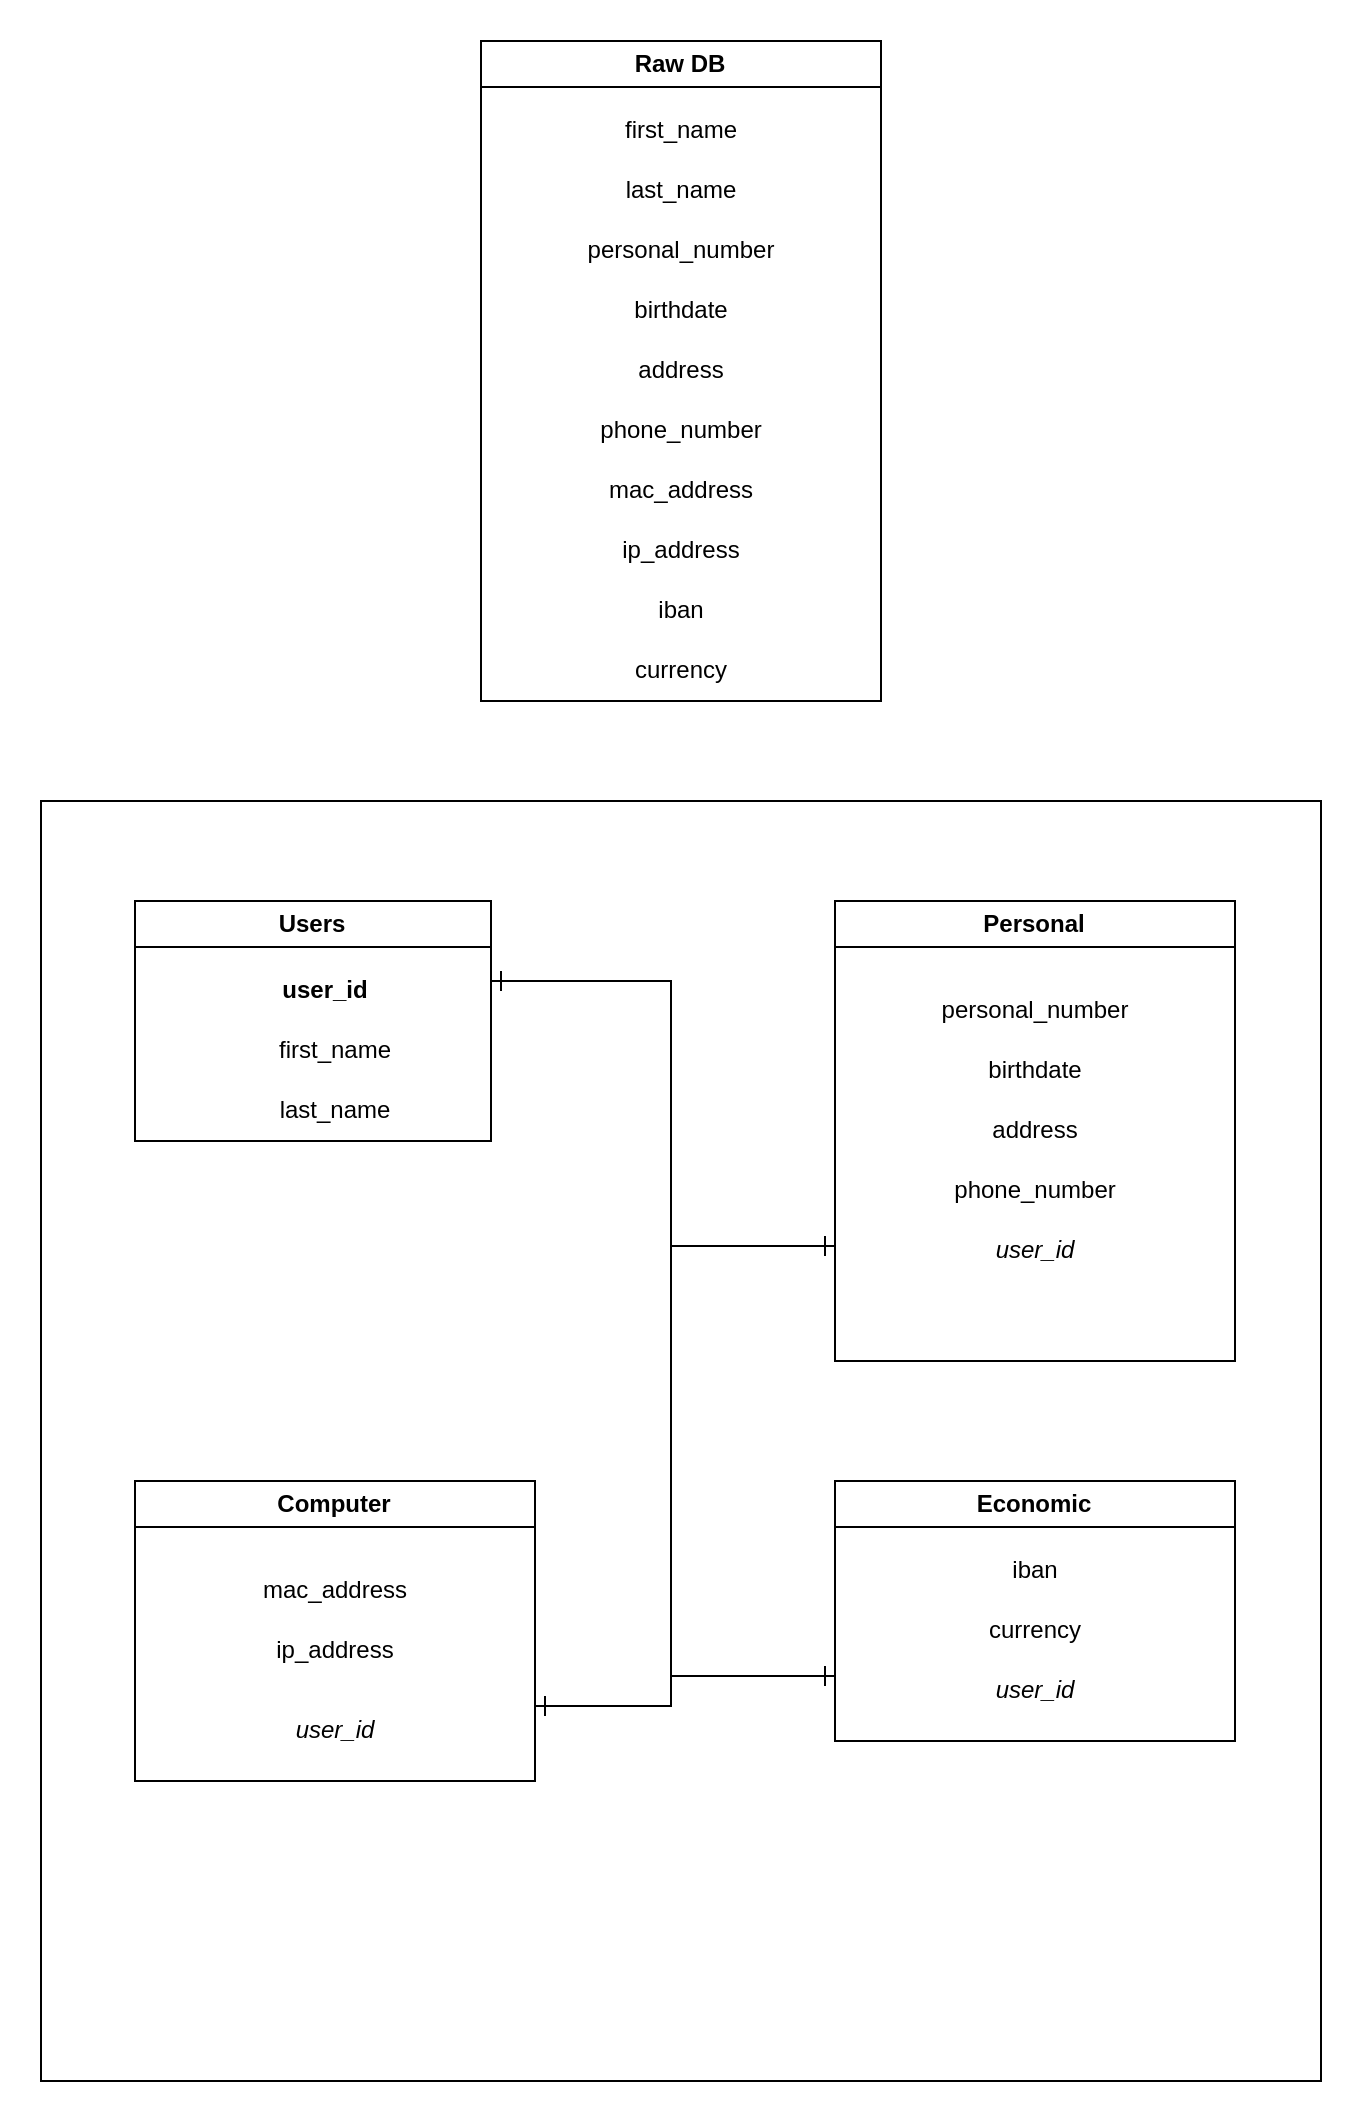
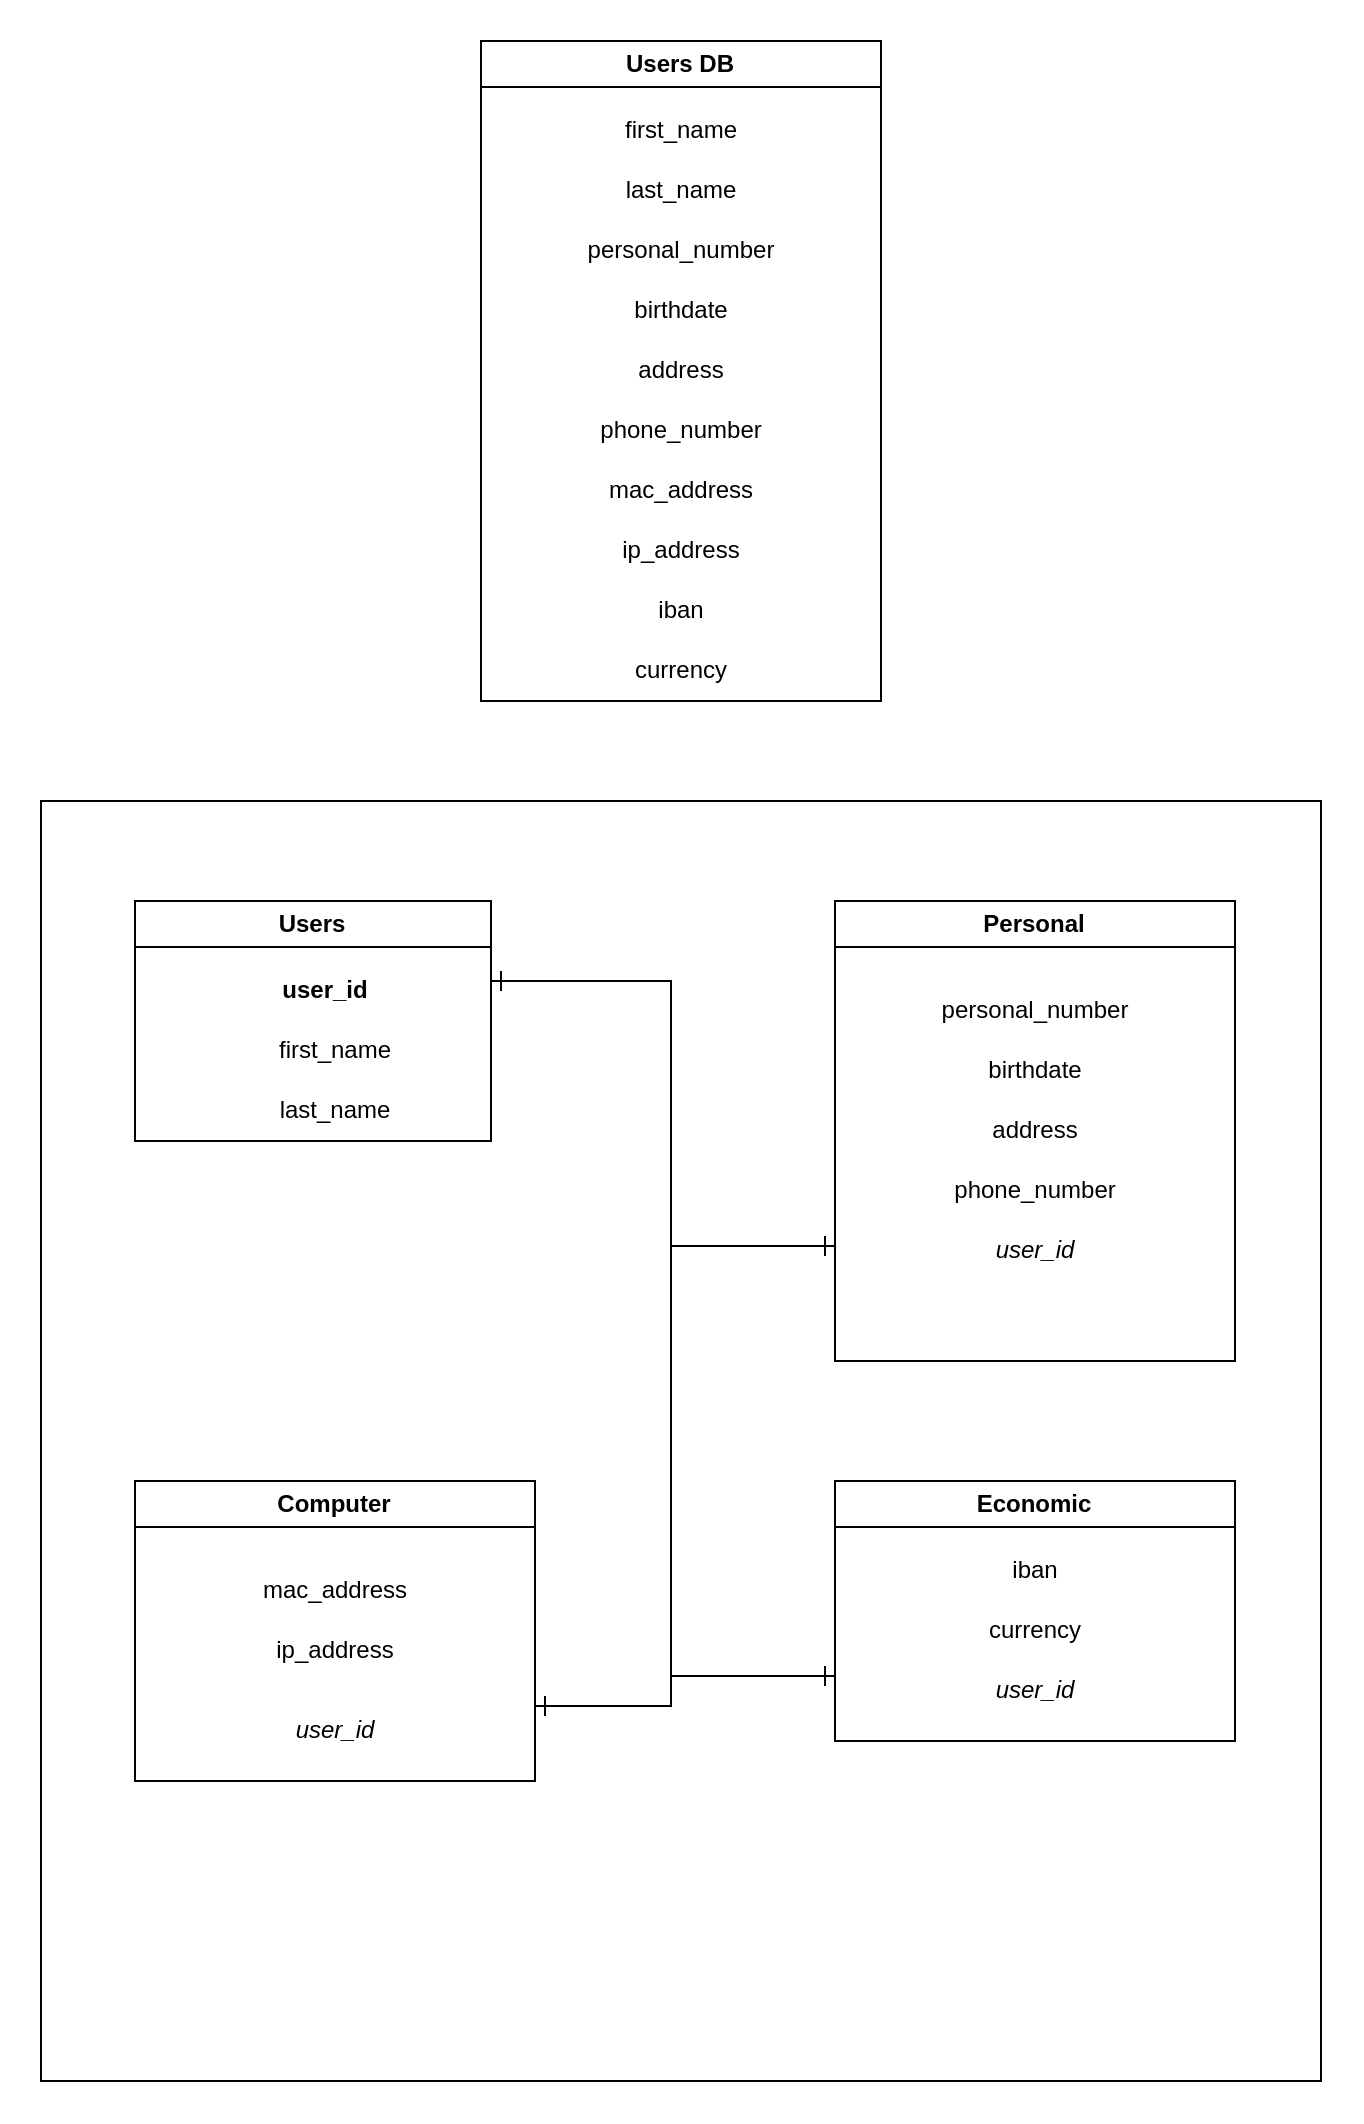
(681, 65) -> (681, 65)
